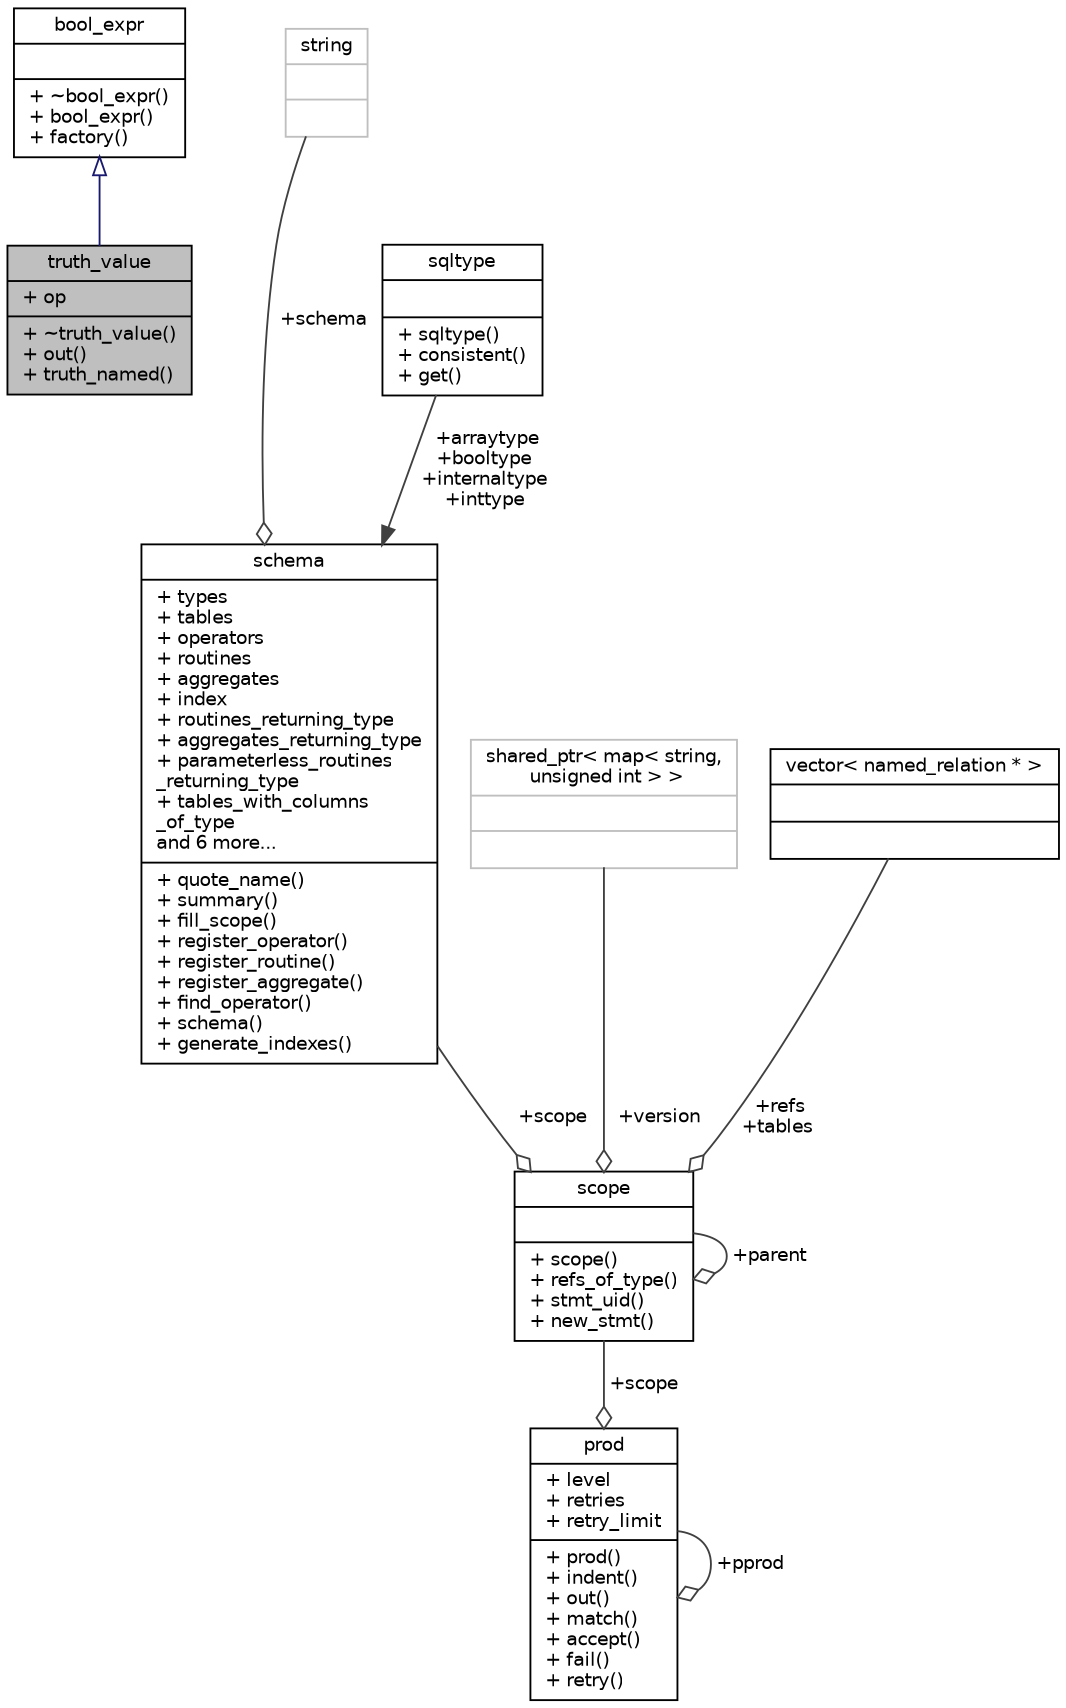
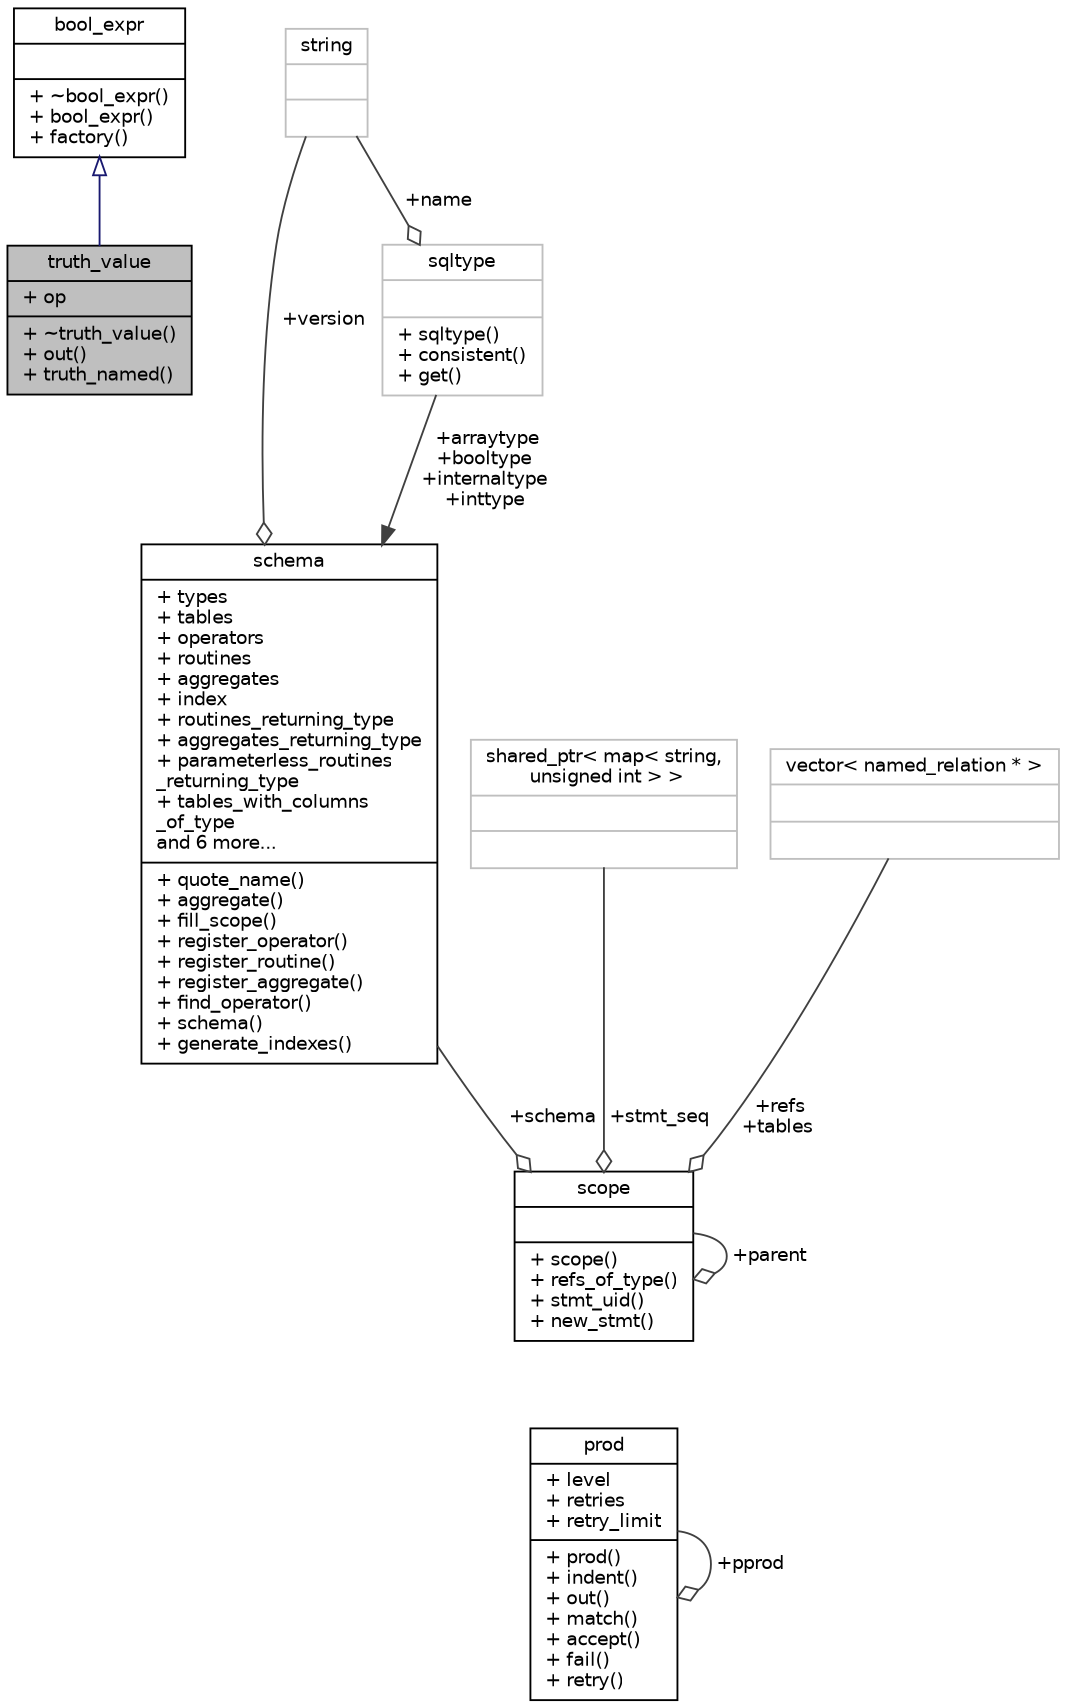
none -> (382, 181)
(321, 320) -> (321, 320)
(462, 320) -> (462, 320)
(915, 804) -> (915, 804)
(218, 901) -> (221, 901)
(550, 1118) -> (550, 1118)
(657, 1118) -> (657, 1118)
(604, 1373) -> none
